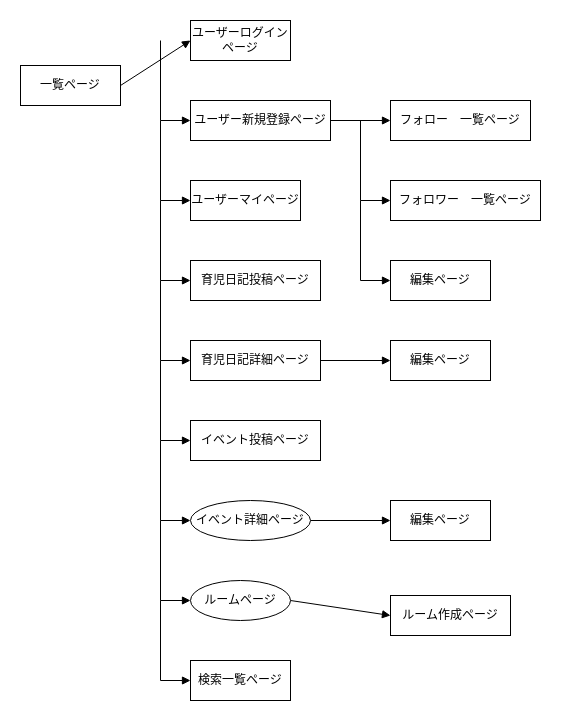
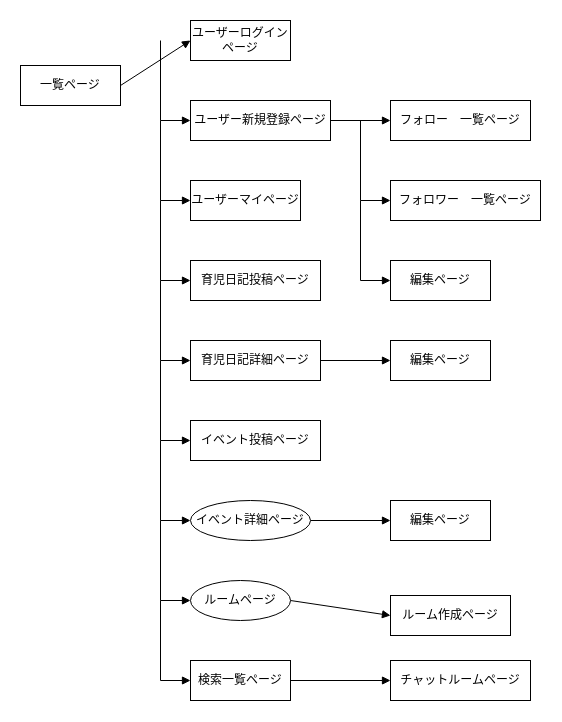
none -> (336, 681)
none -> (461, 681)
